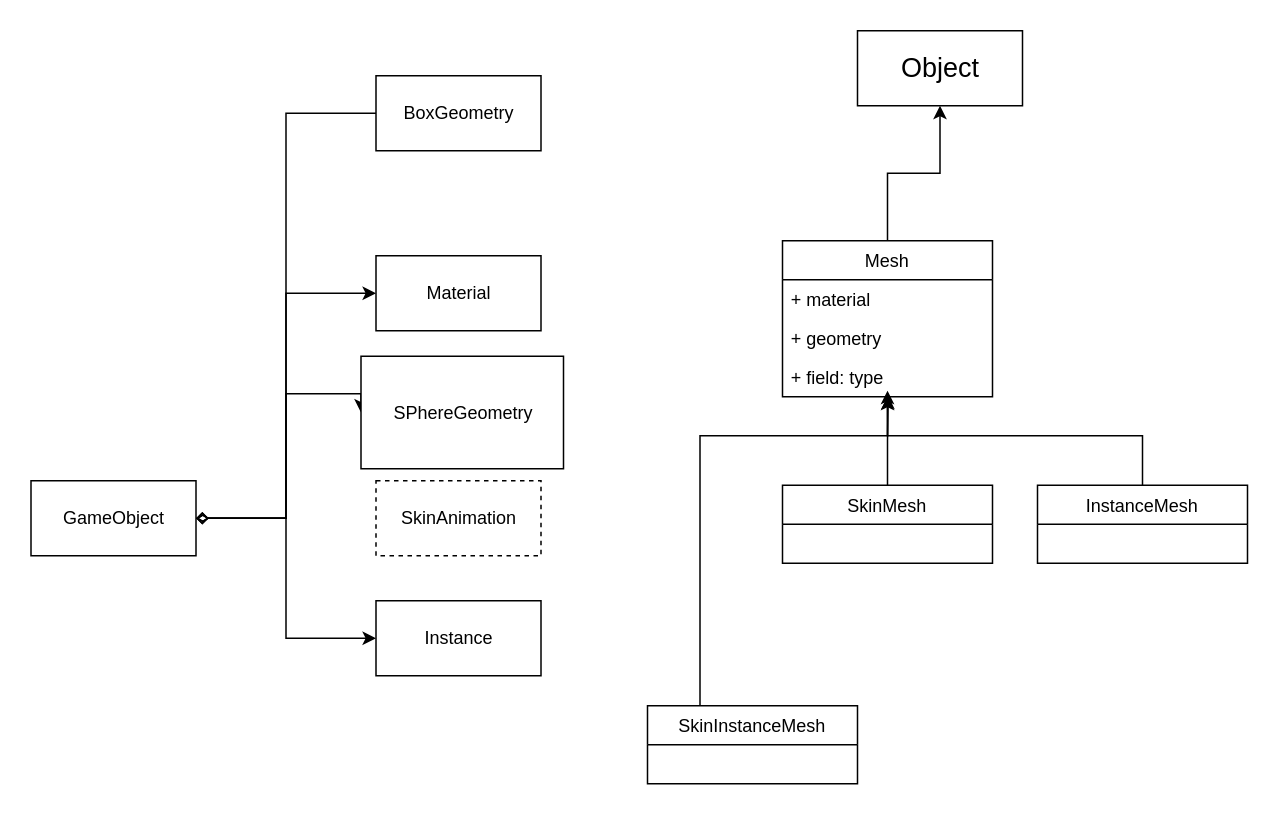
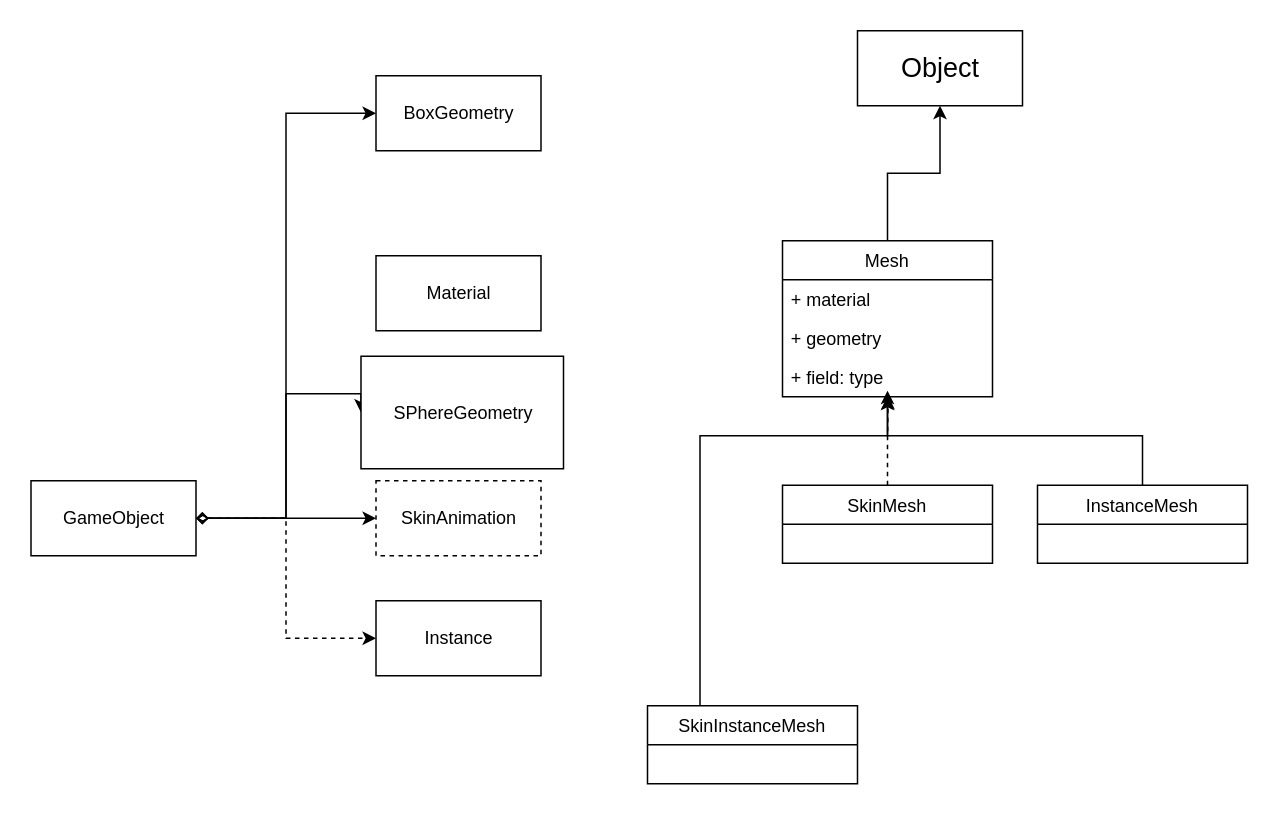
(369, 113) -> (364, 113)
(326, 293) -> (327, 518)
(887, 460) -> (887, 460)
(286, 619) -> (286, 619)
